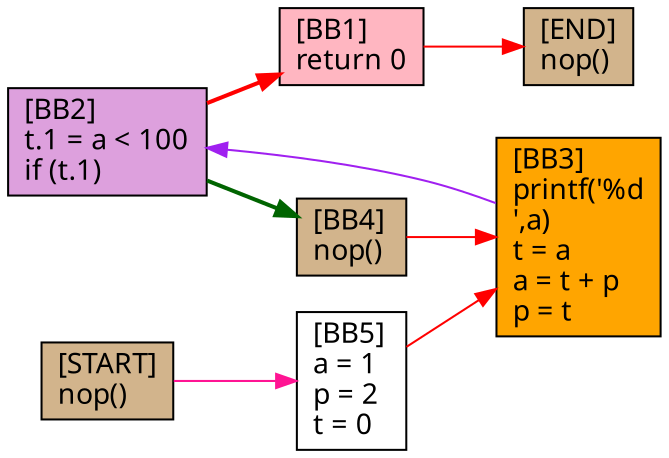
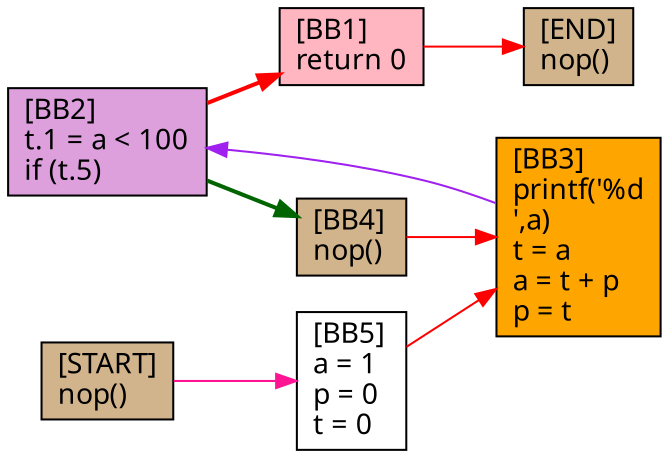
(107, 142) -> (107, 142)
(352, 381) -> (352, 381)
